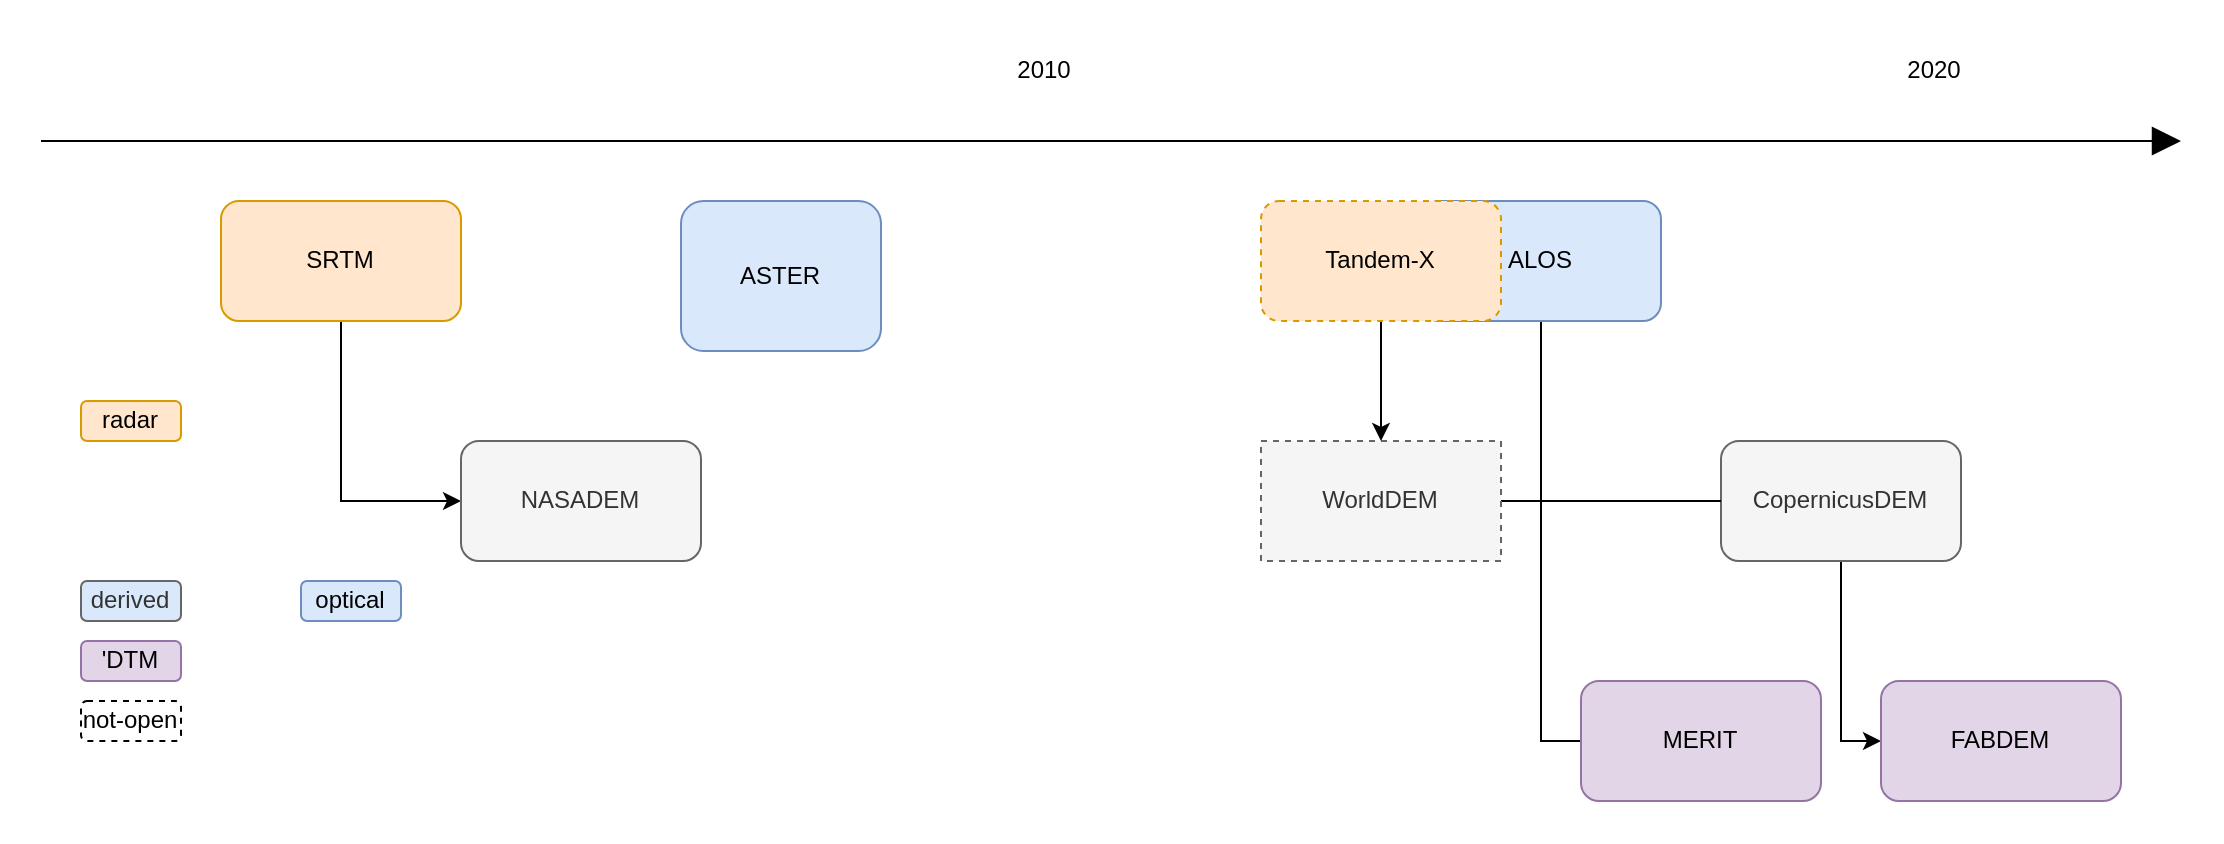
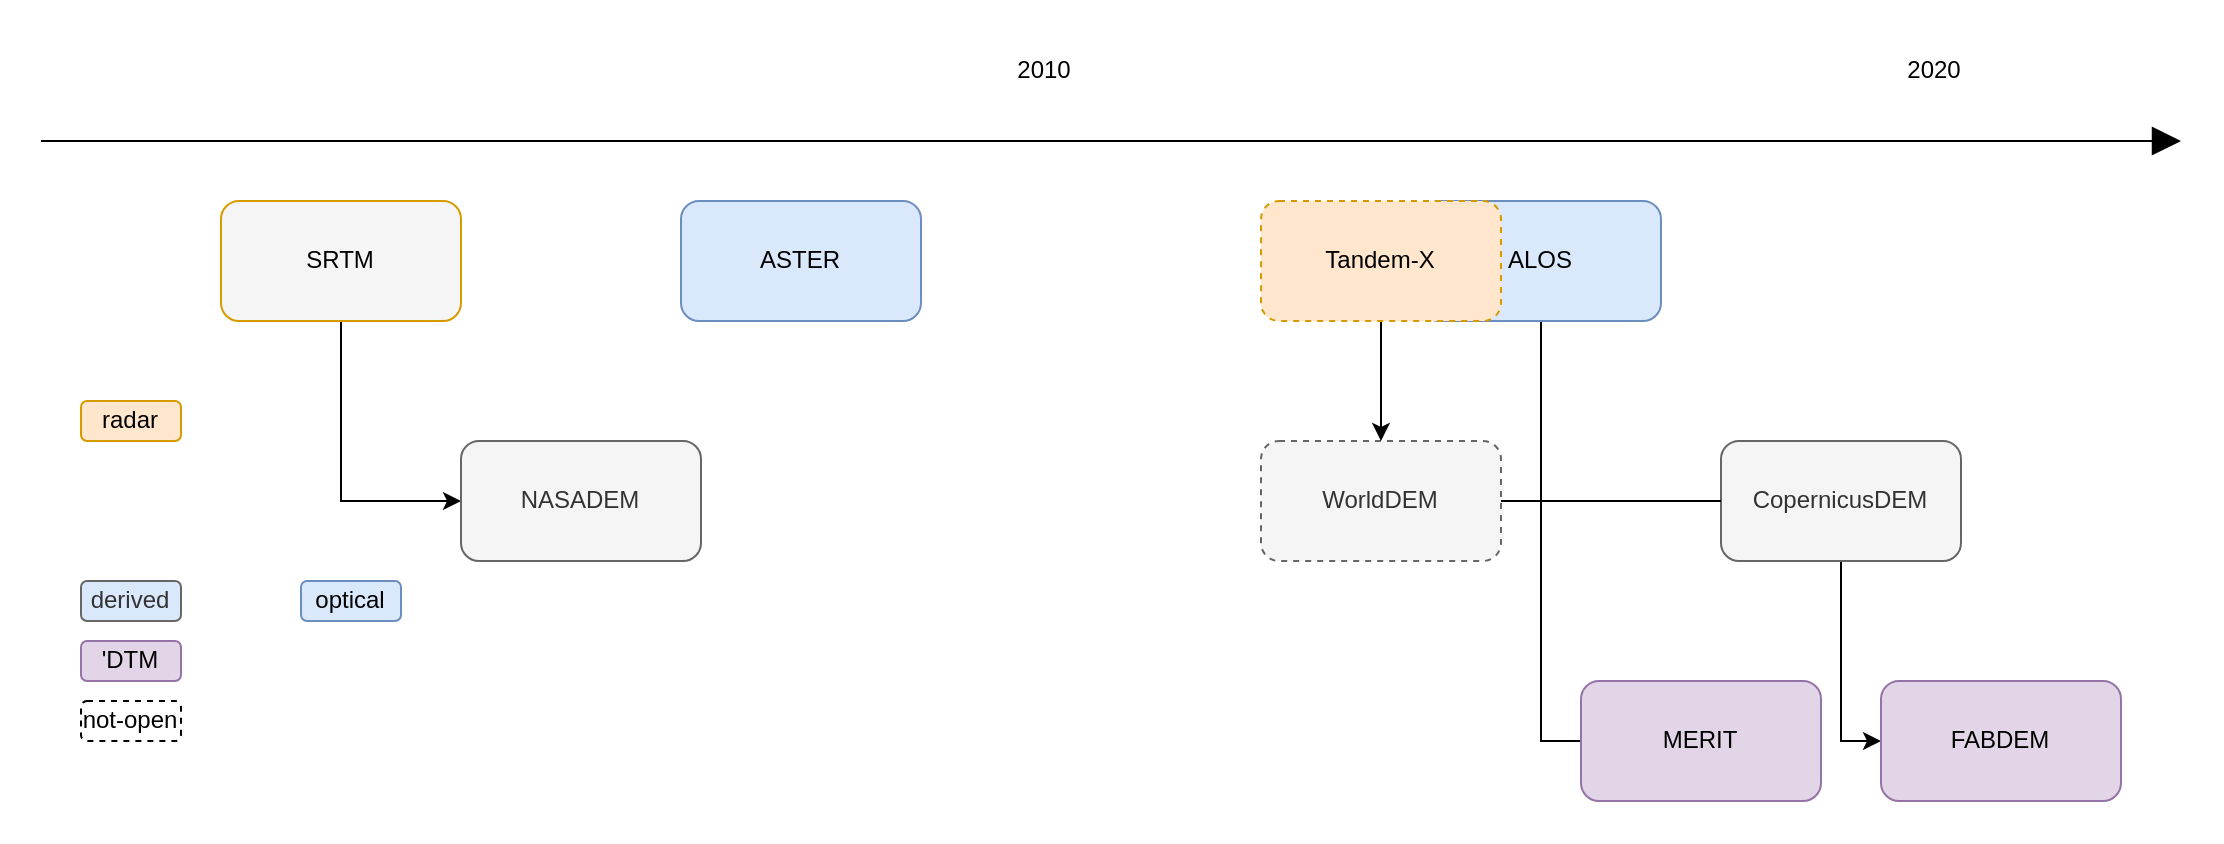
(341, 261) -> (341, 261)
(781, 276) -> (801, 261)
(1381, 501) -> (1381, 501)
